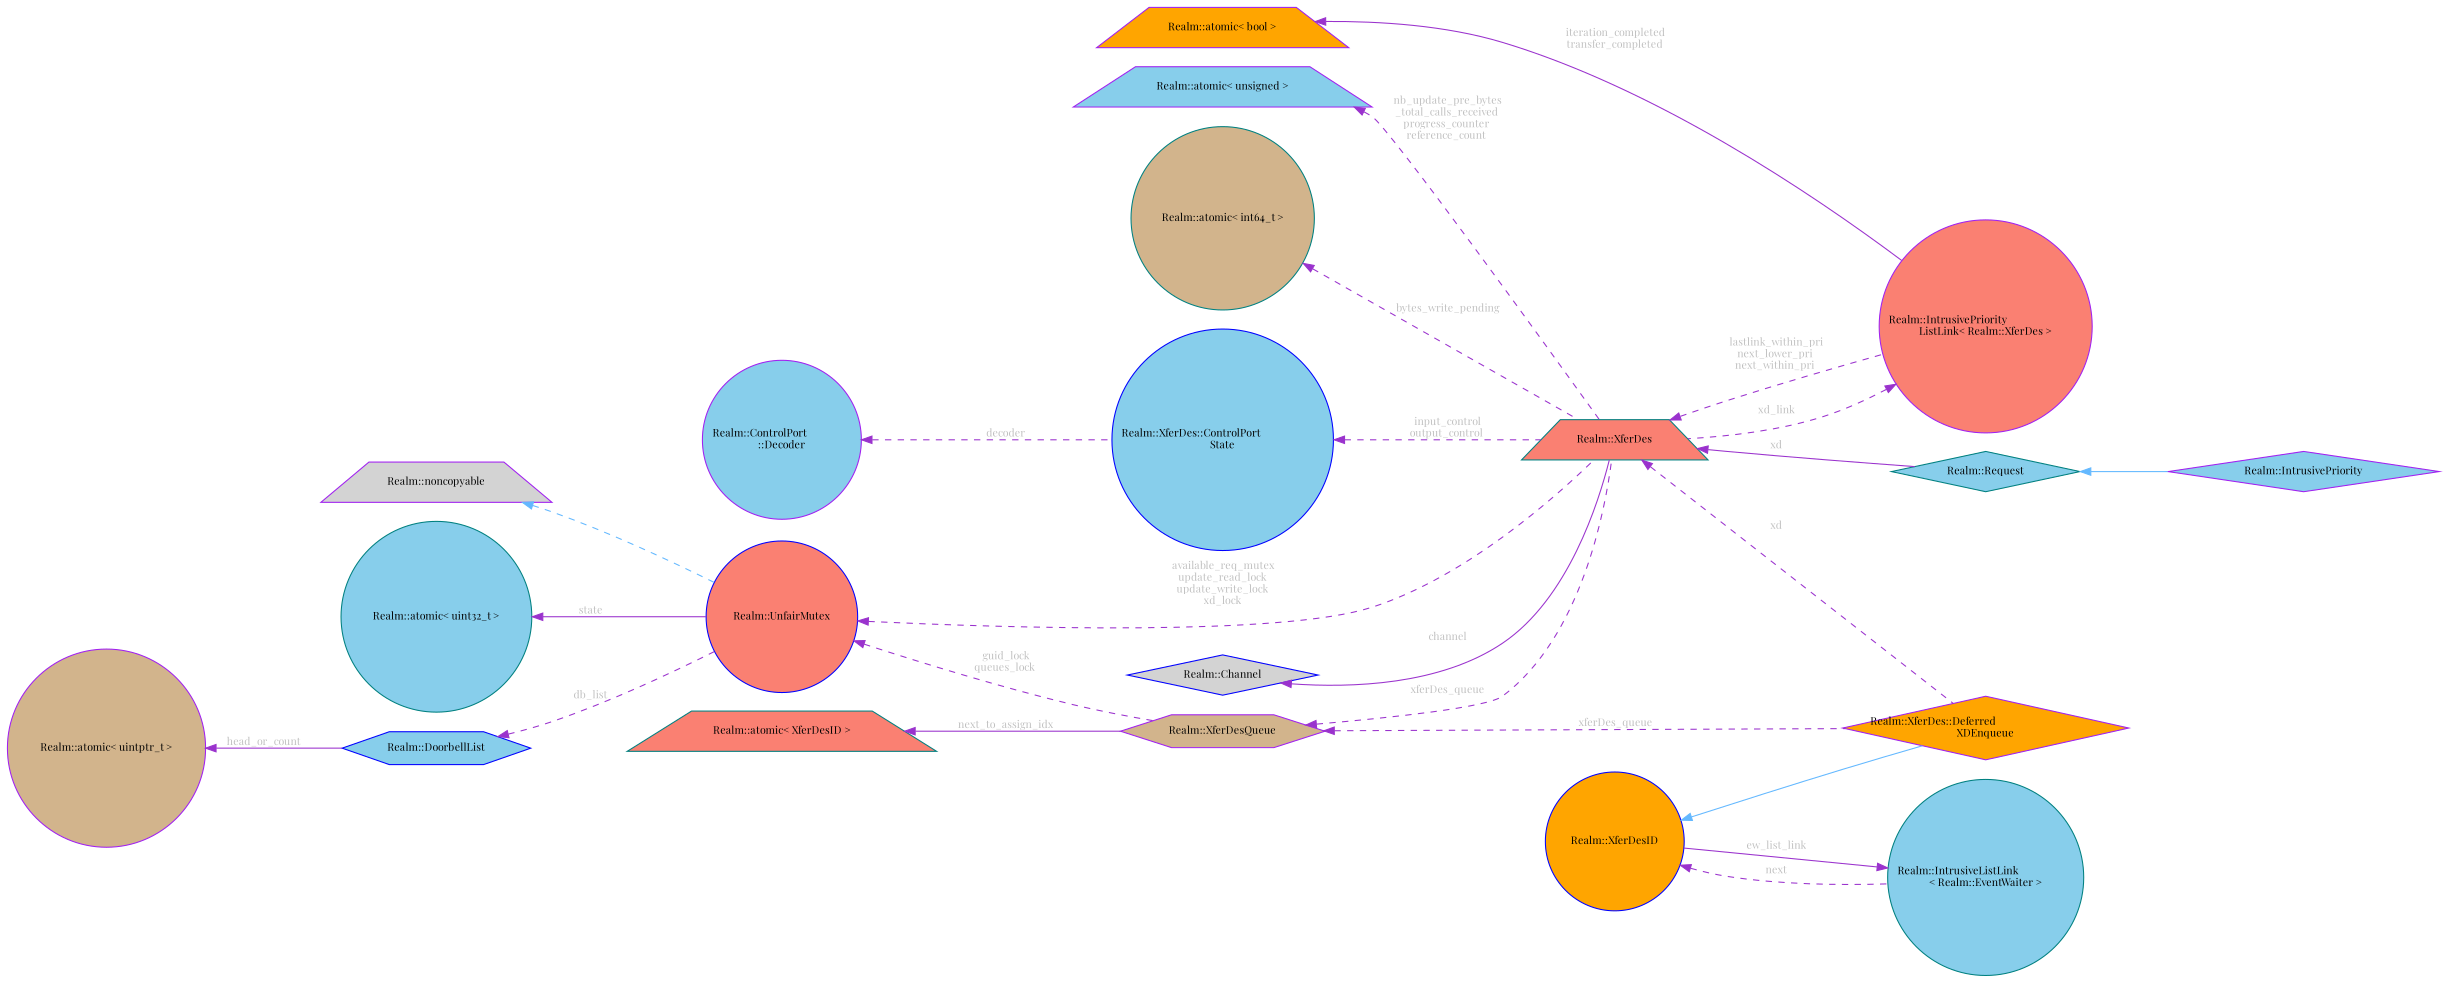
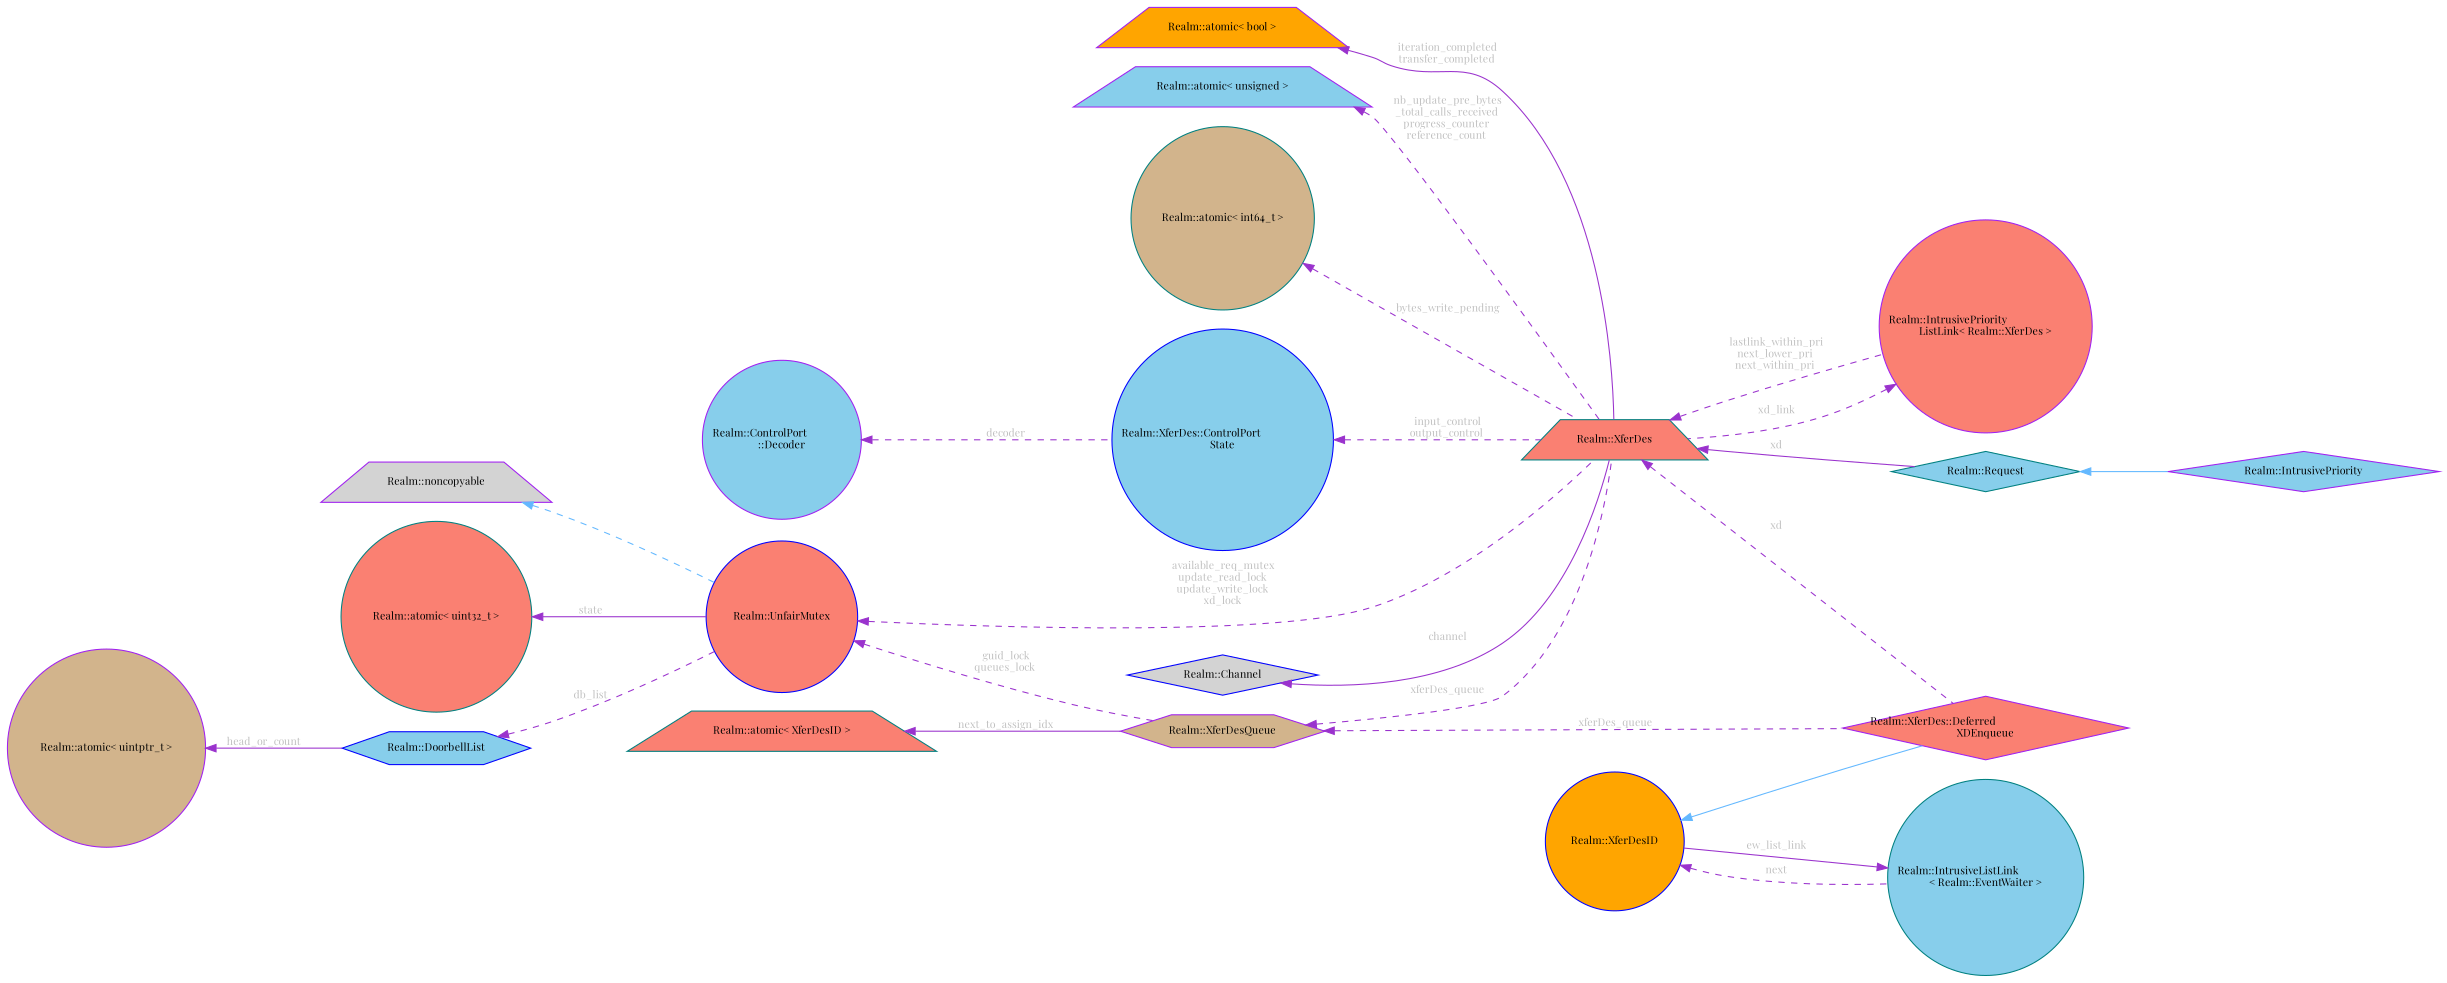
(1632, 94) -> (1559, 168)
(436, 617) -> (436, 617)
(1986, 728) -> (1986, 728)
